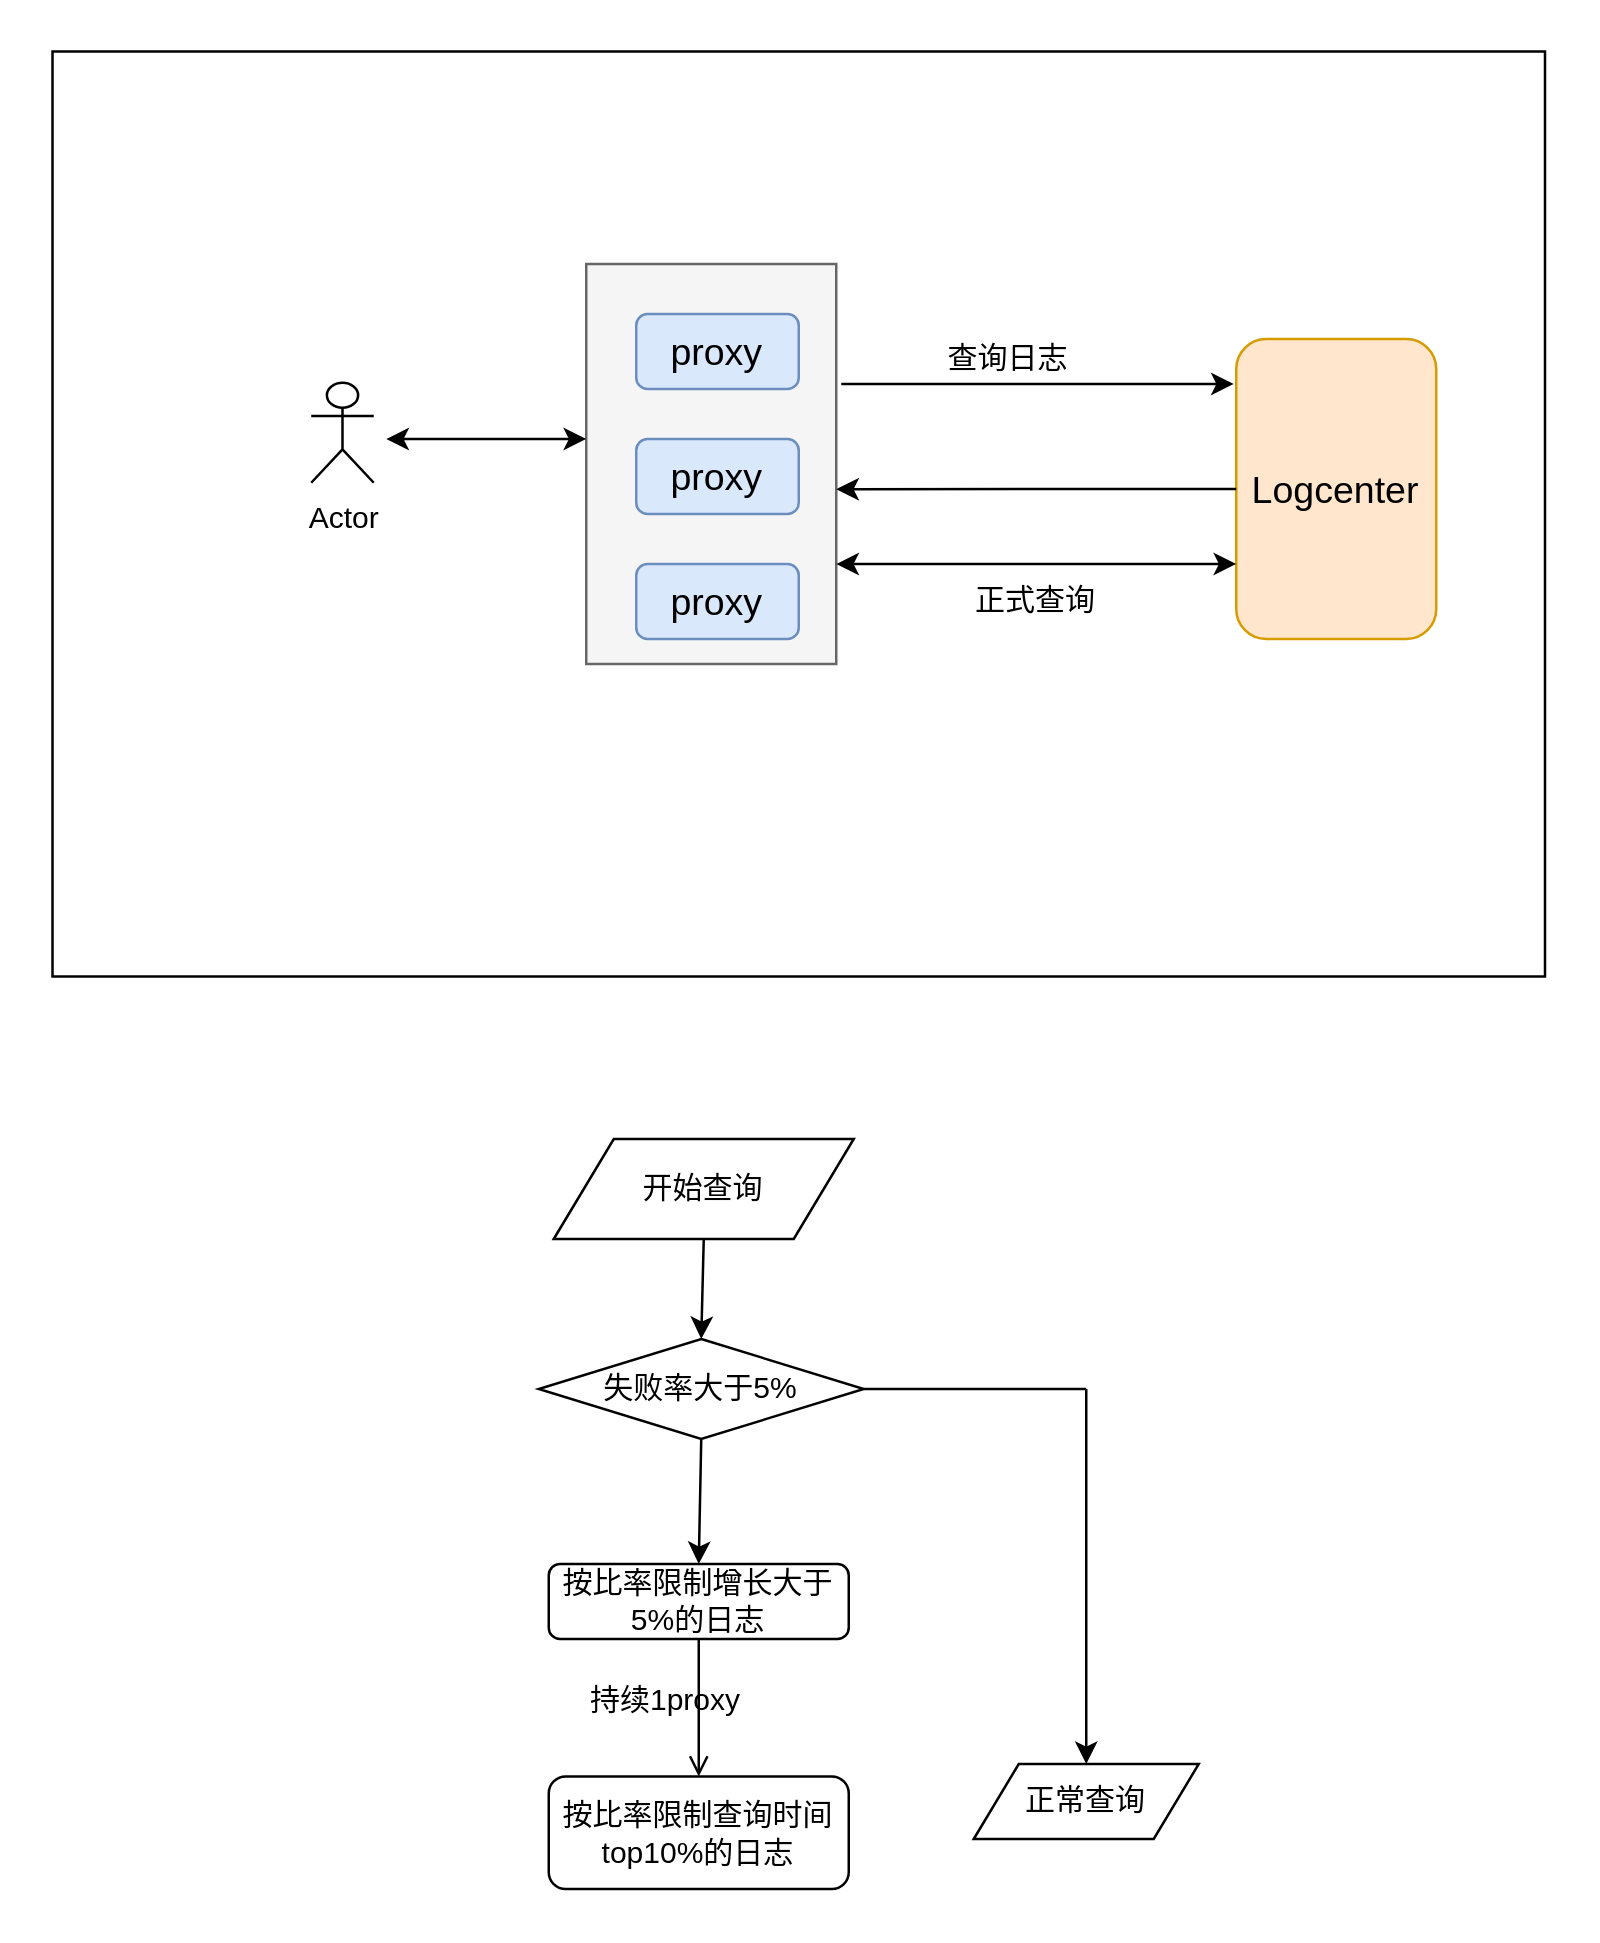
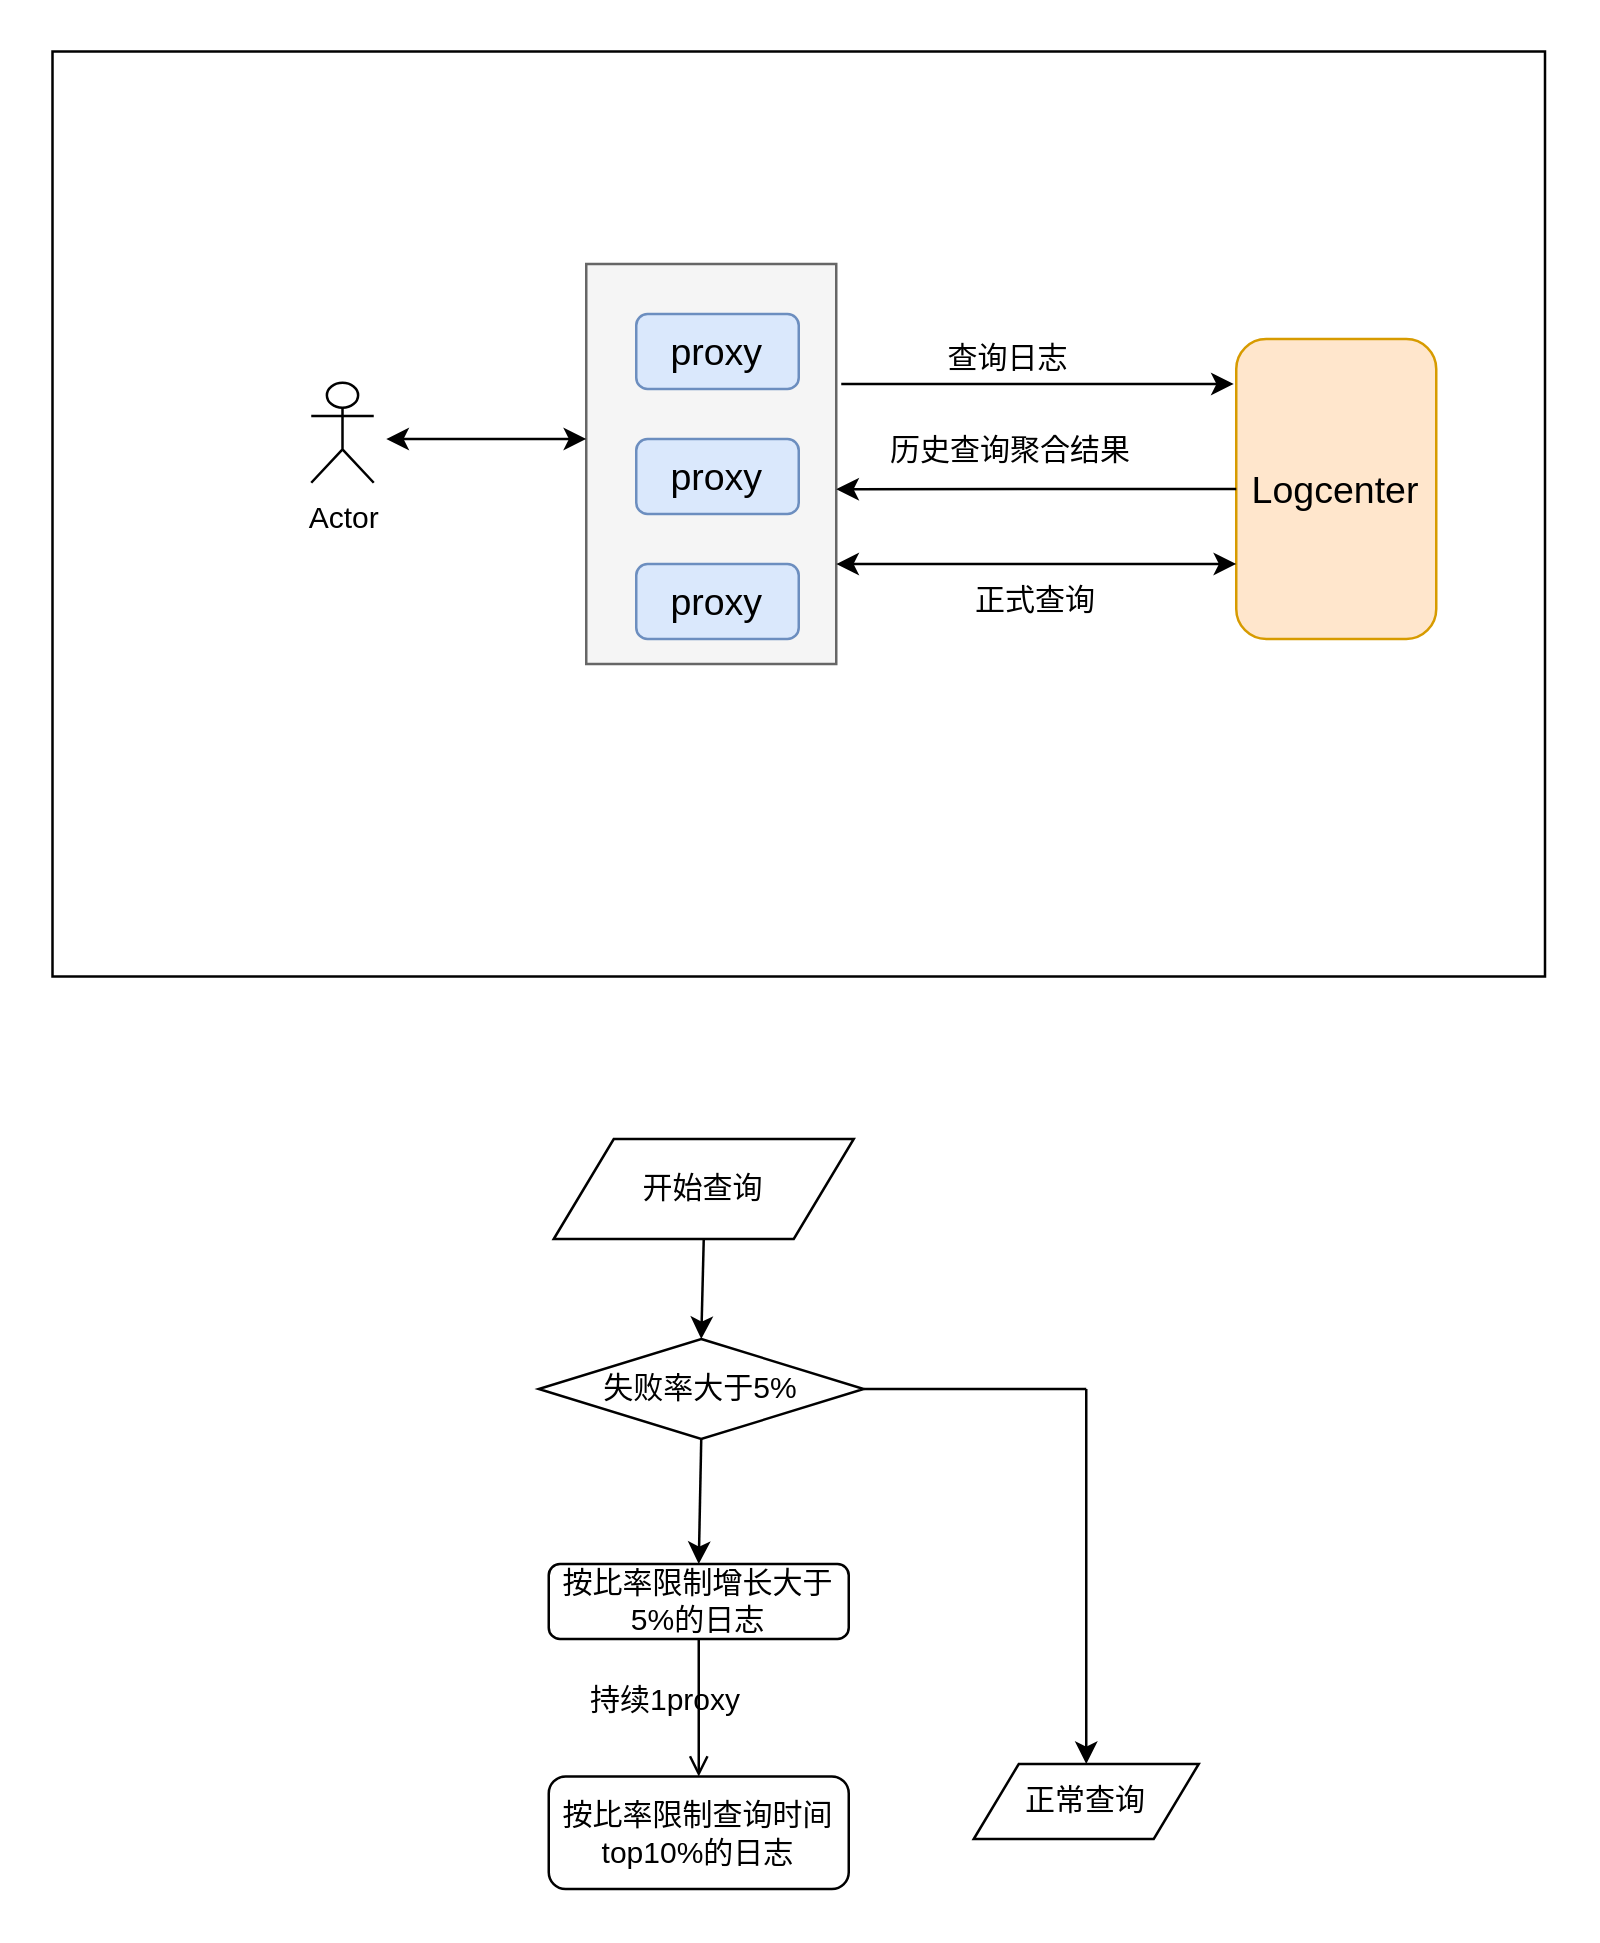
none -> (1011, 451)
